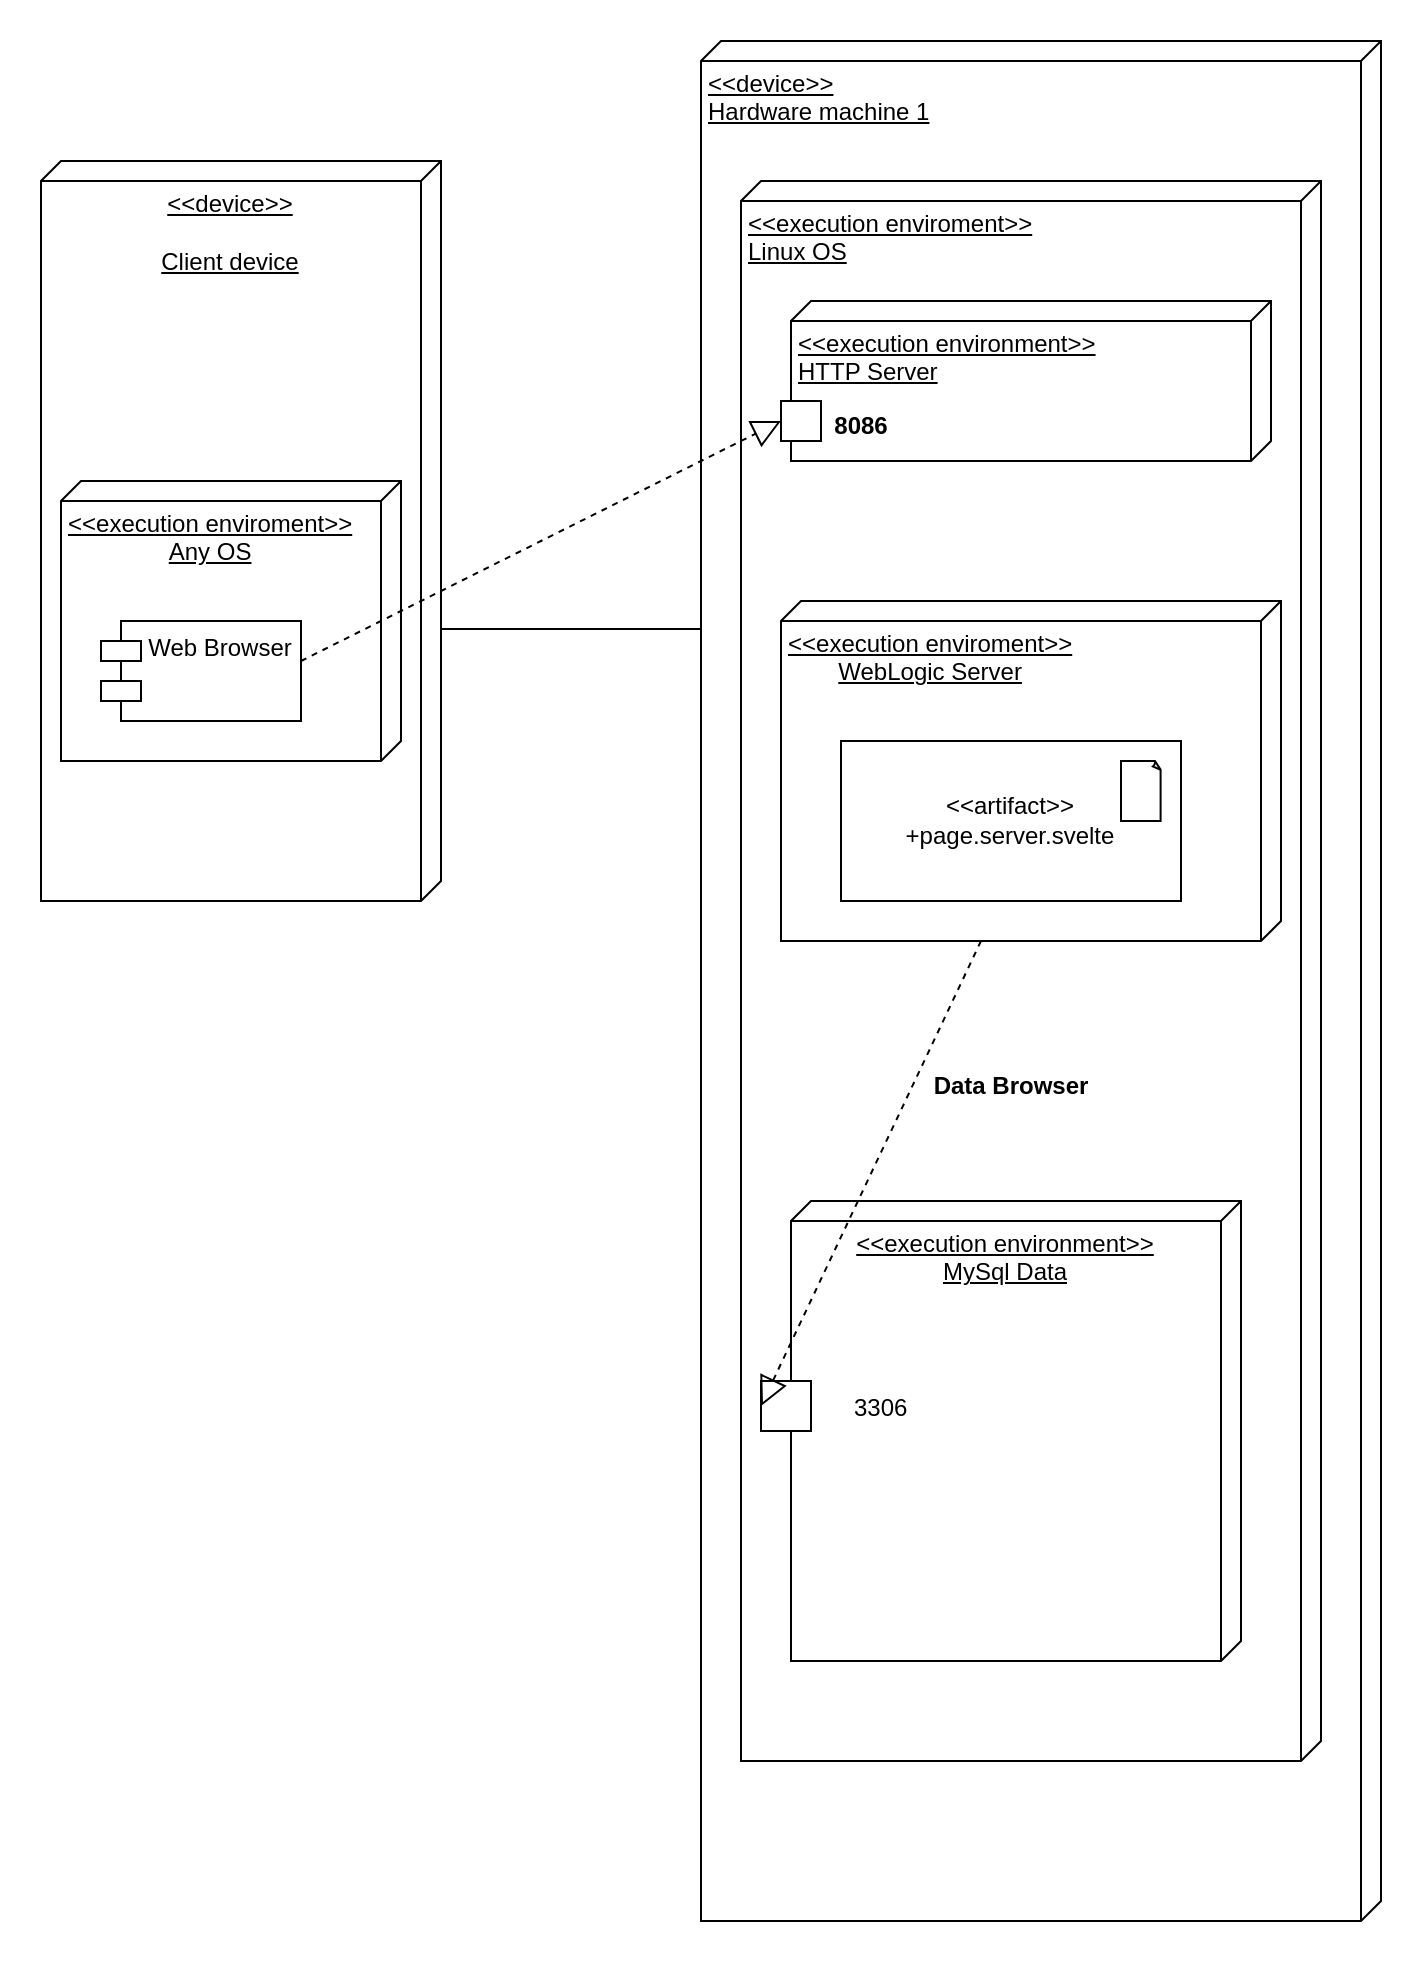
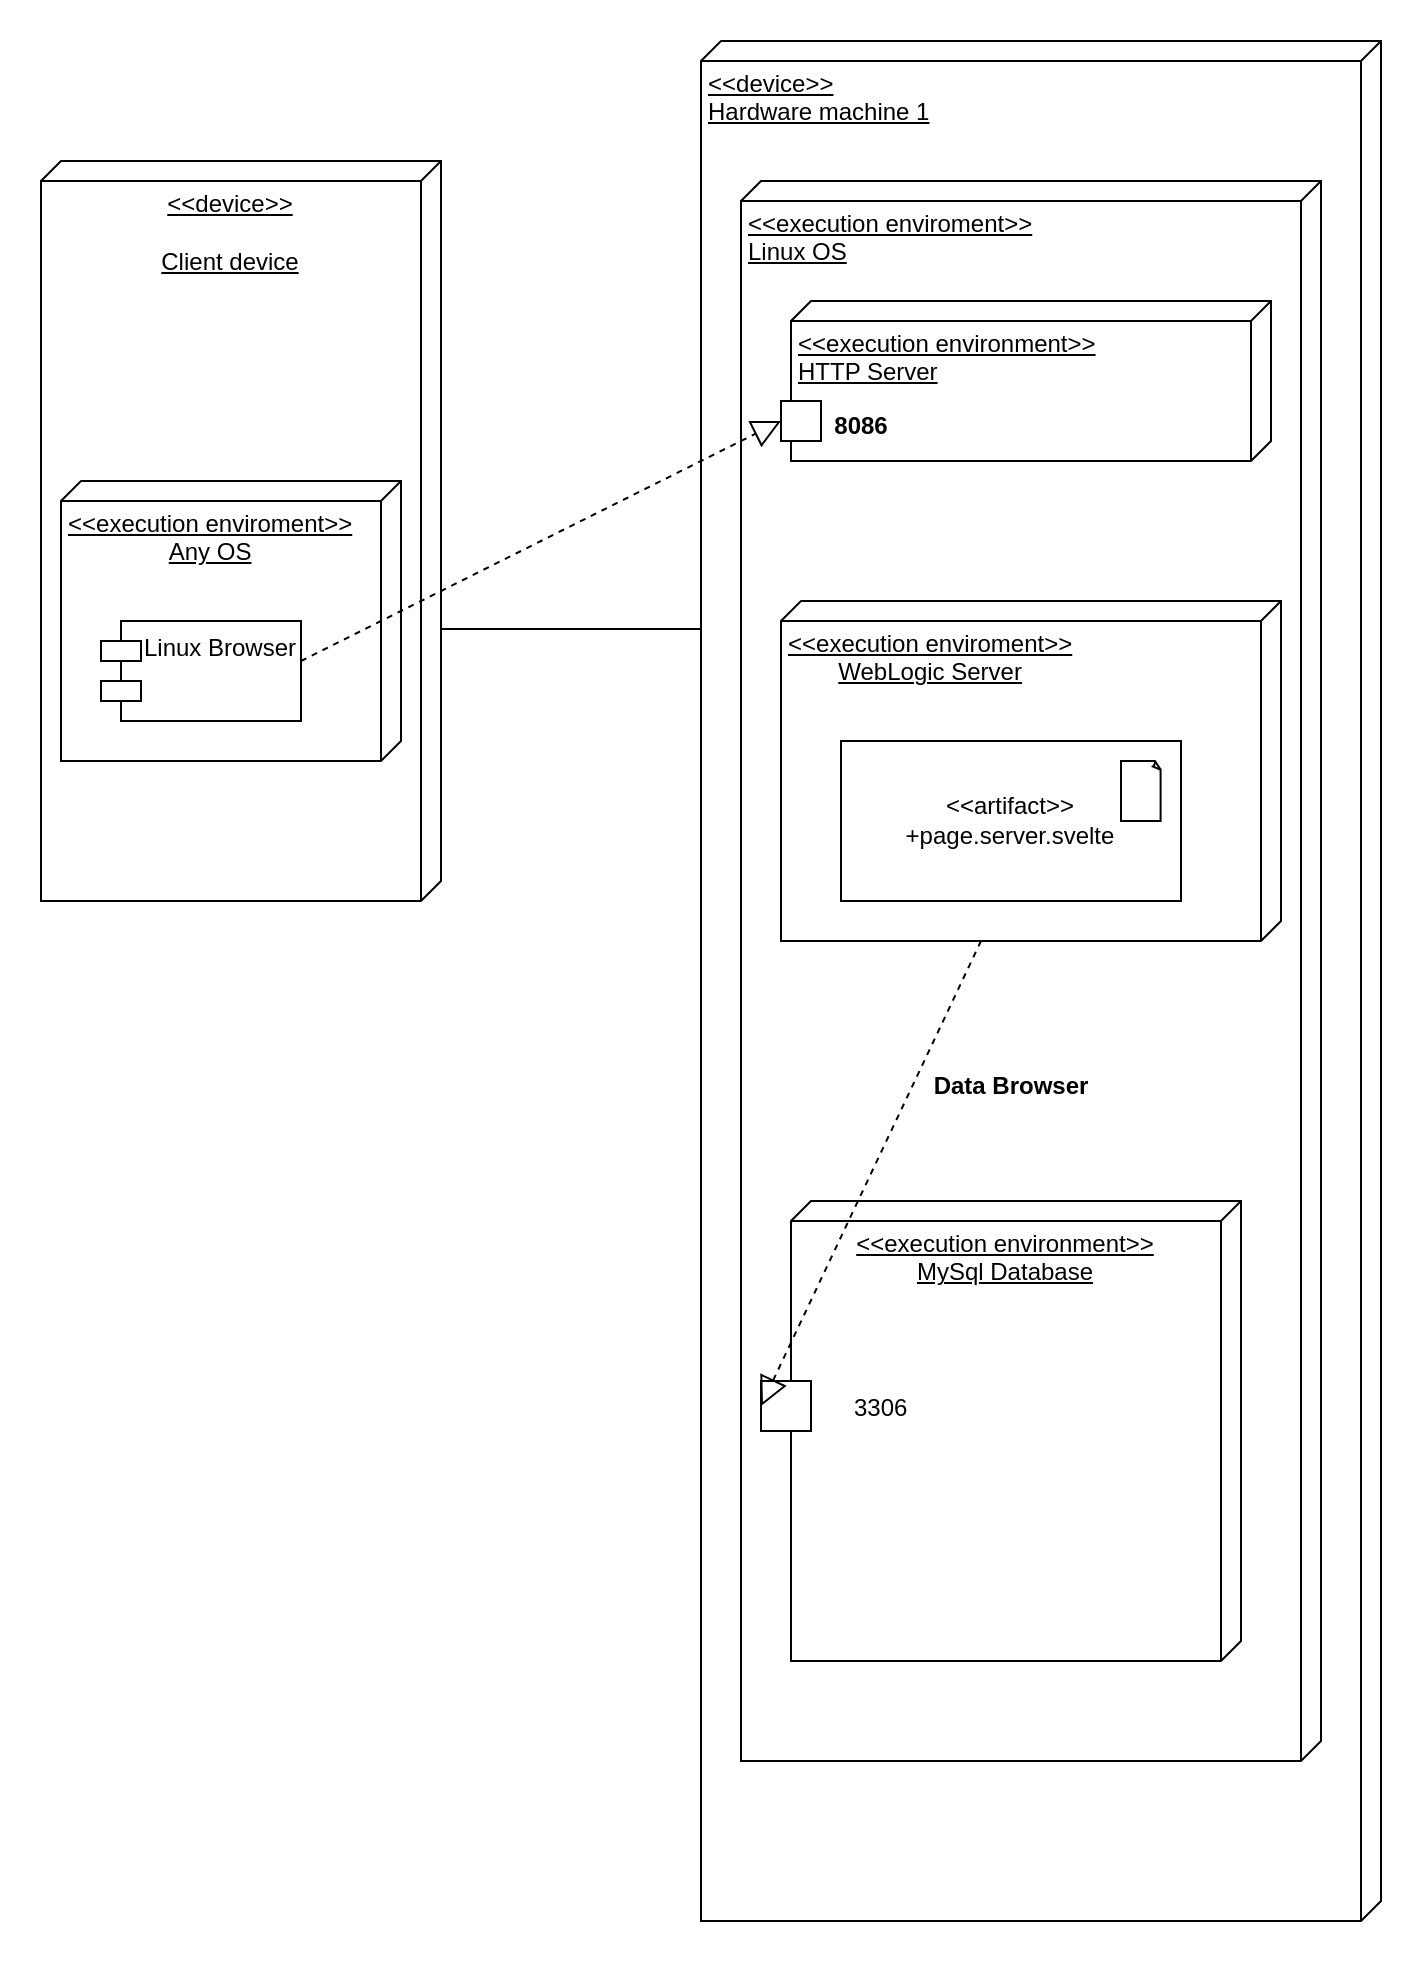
(221, 649) -> (221, 664)
(1006, 1260) -> (1006, 1260)
